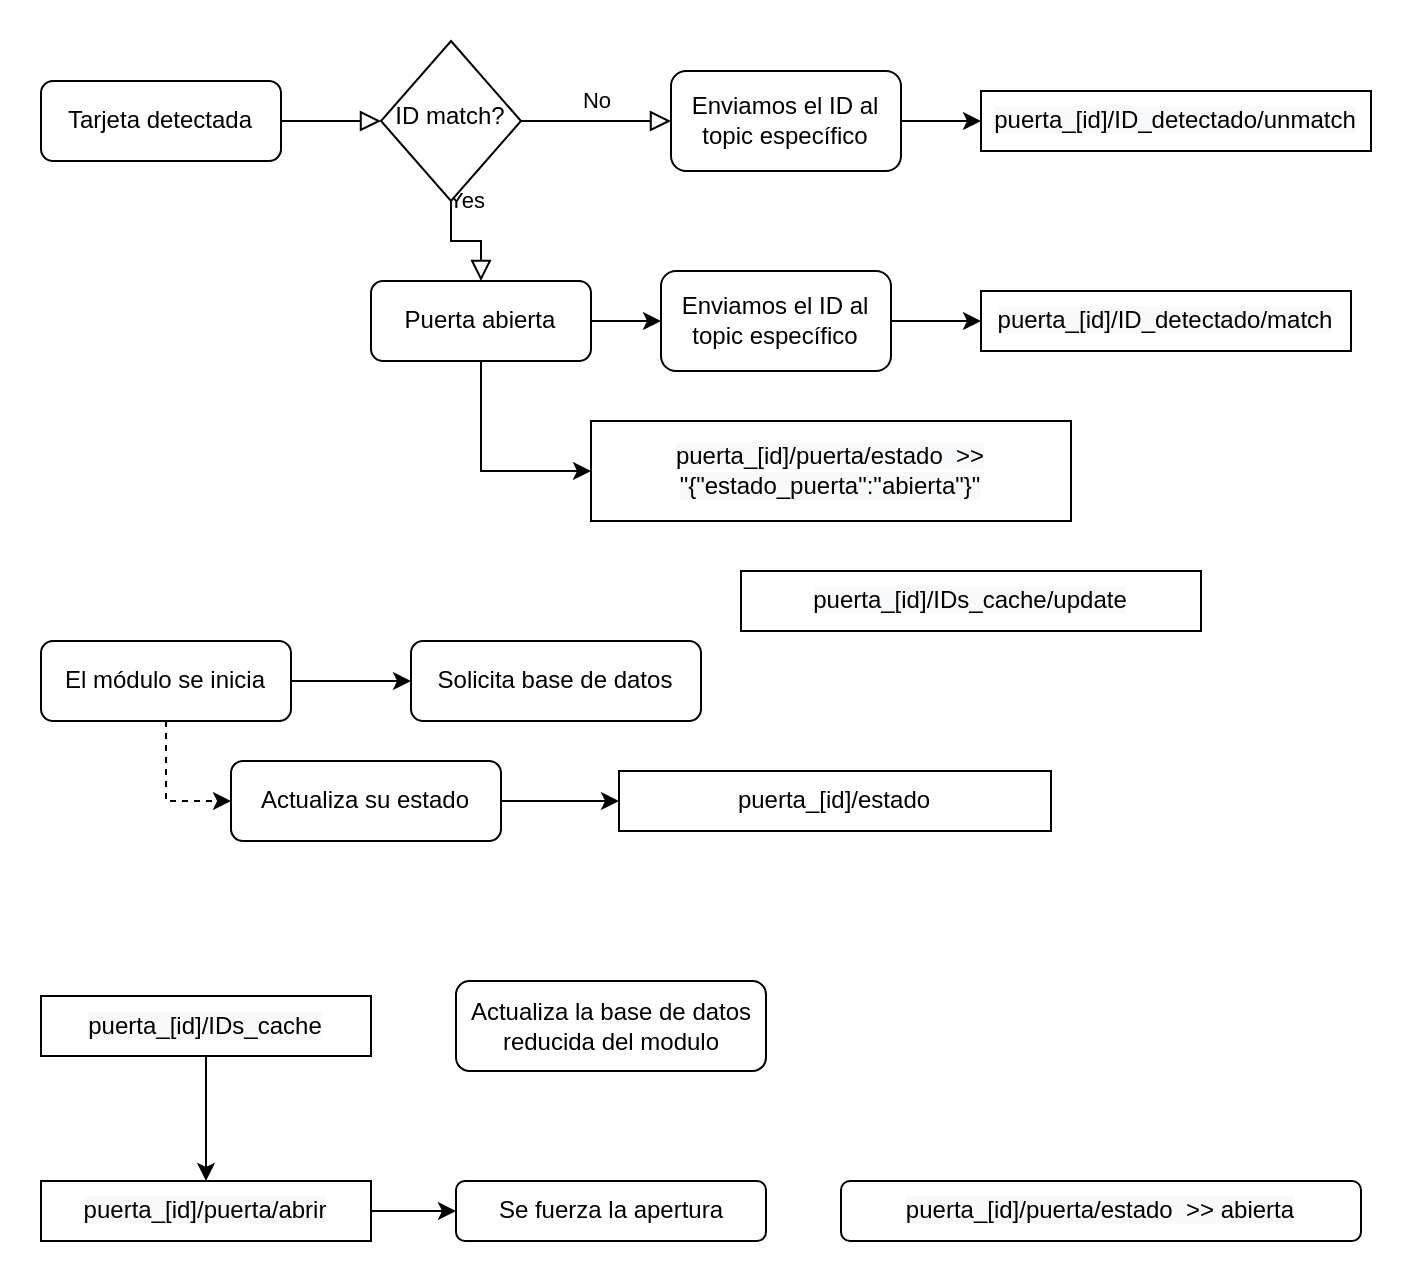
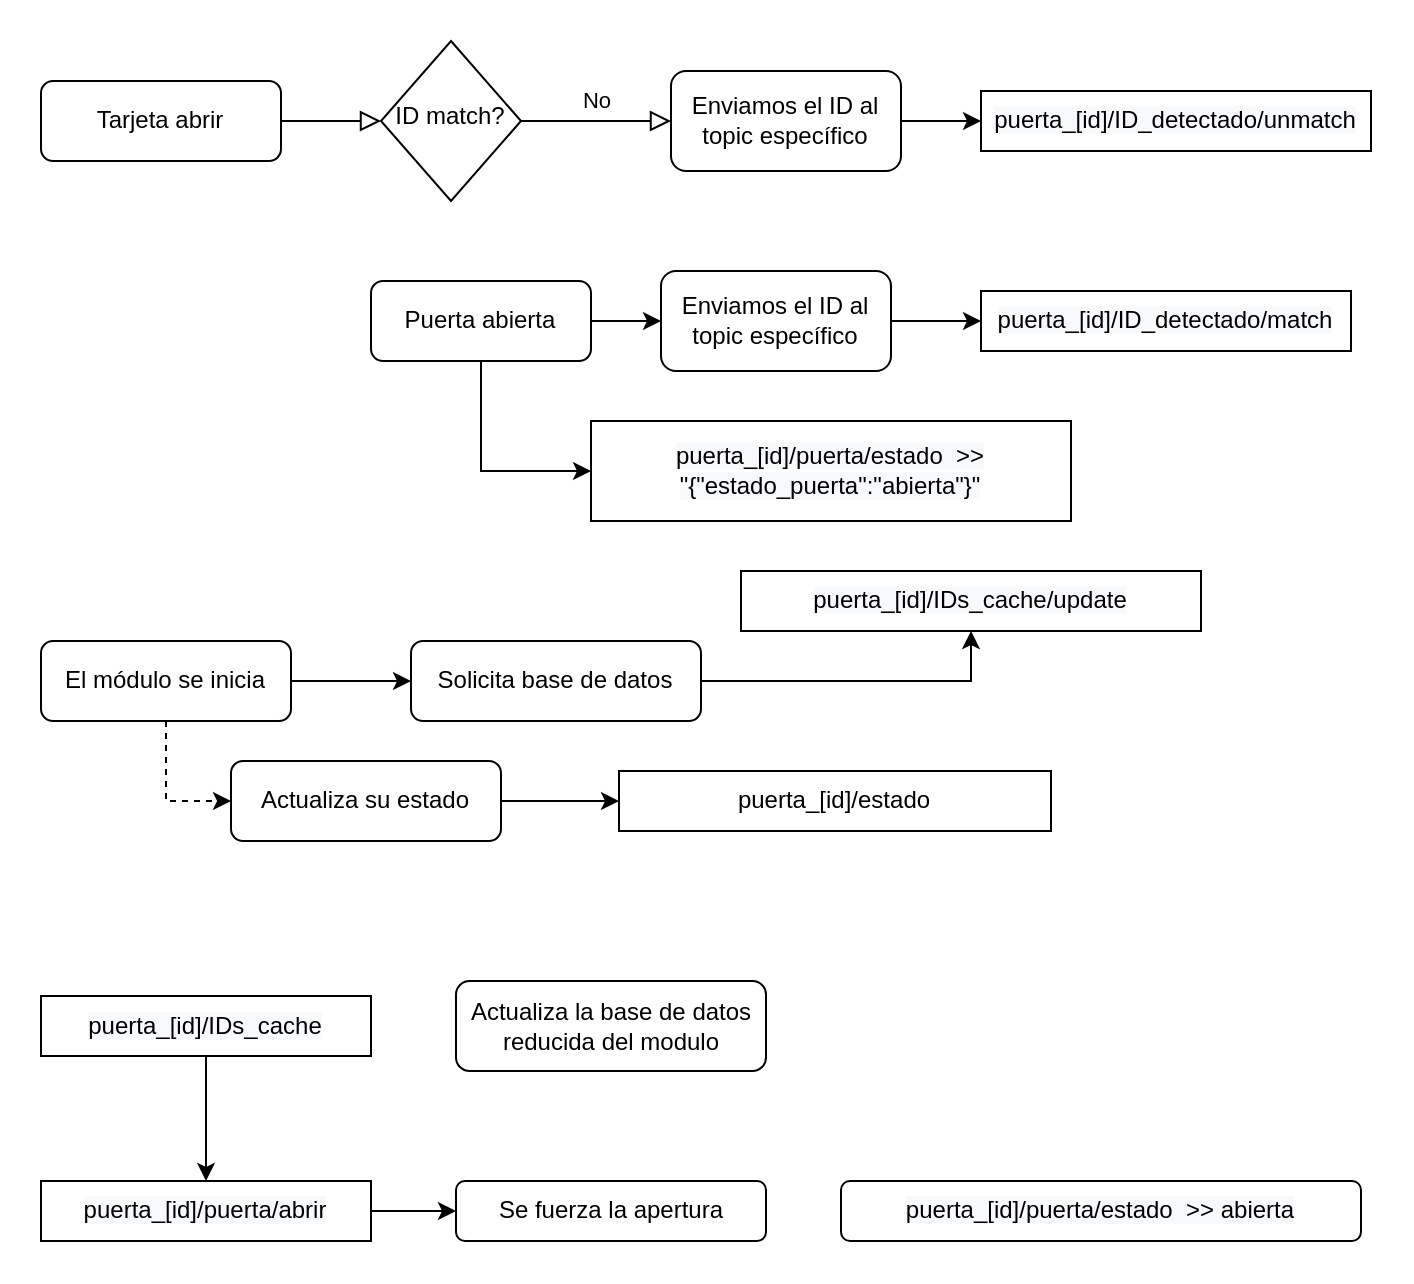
(161, 121) -> (161, 121)
(455, 241) -> none
none -> (854, 681)
